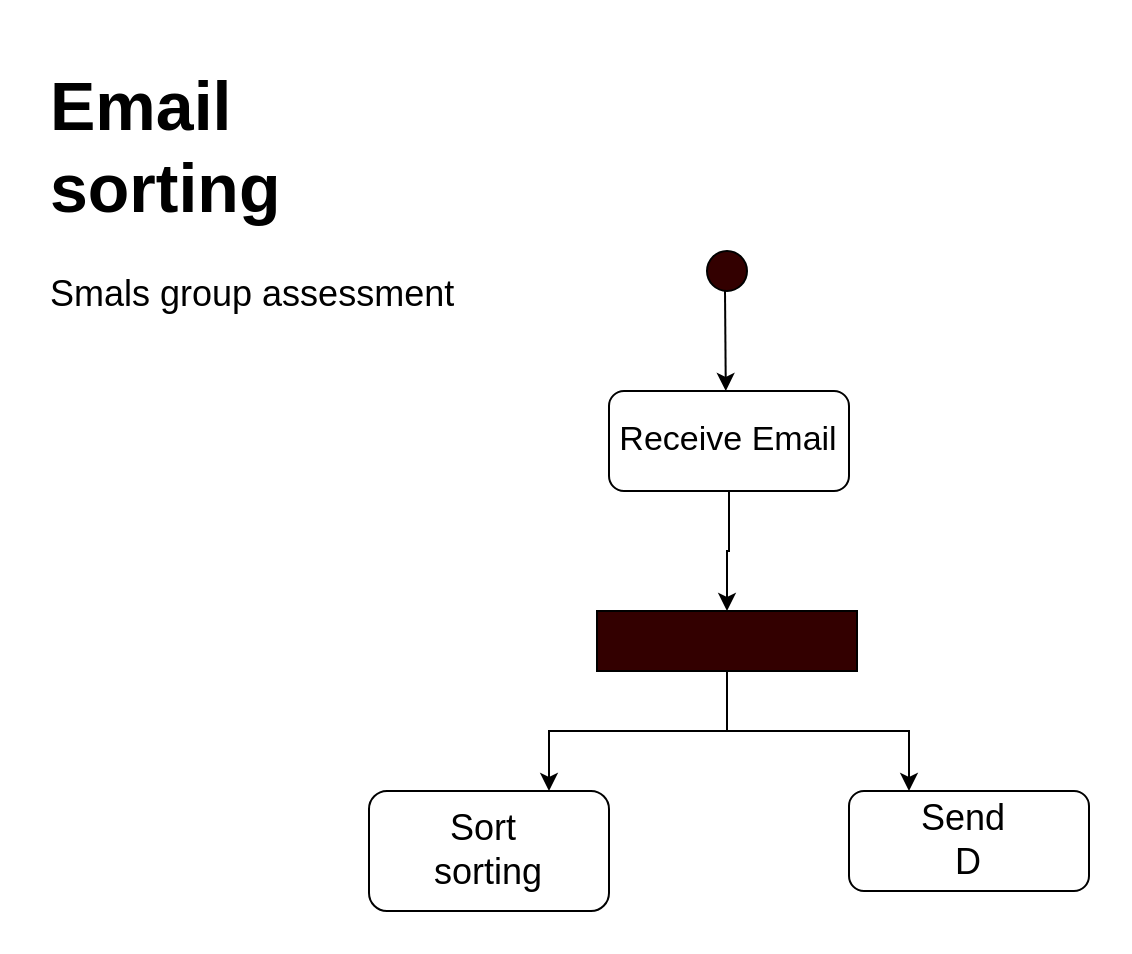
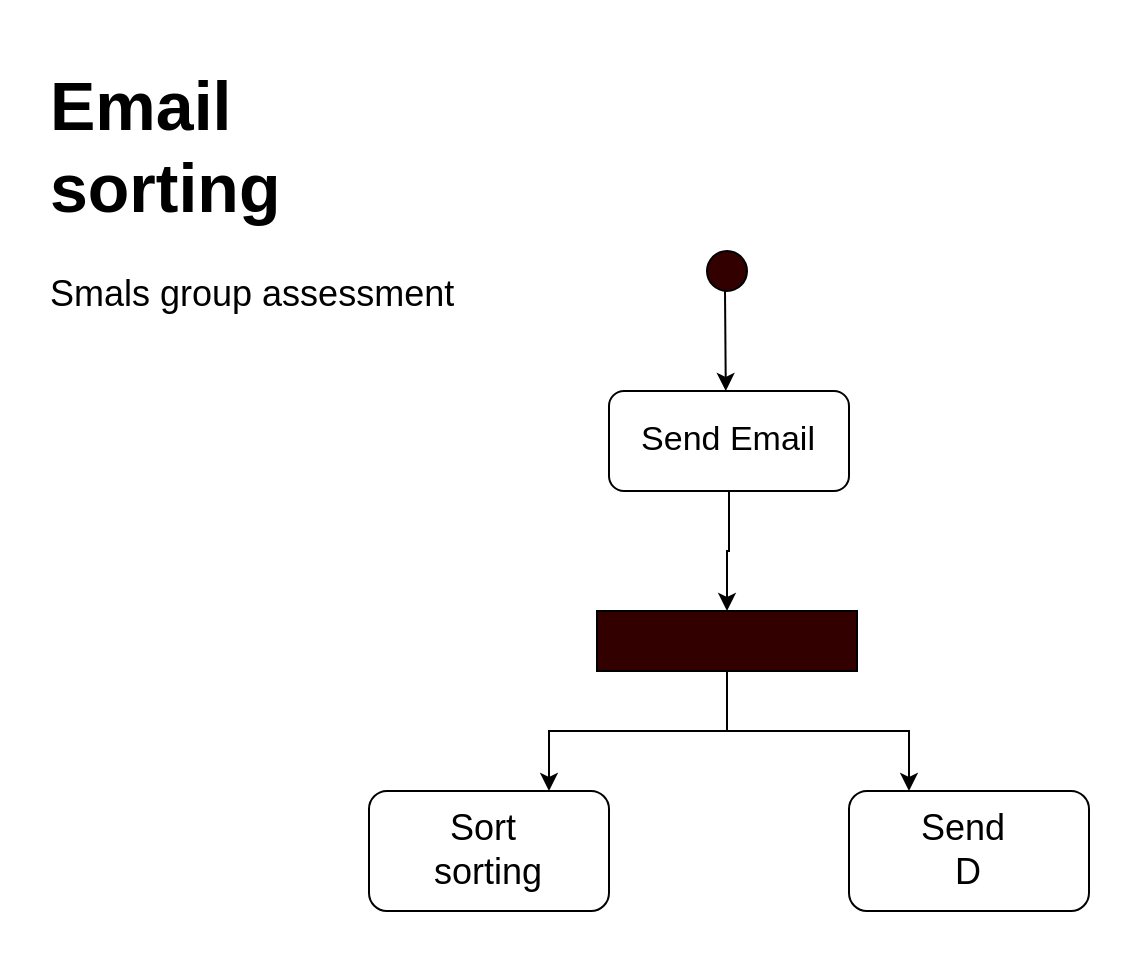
(729, 441) -> (729, 441)
(969, 841) -> (969, 851)
